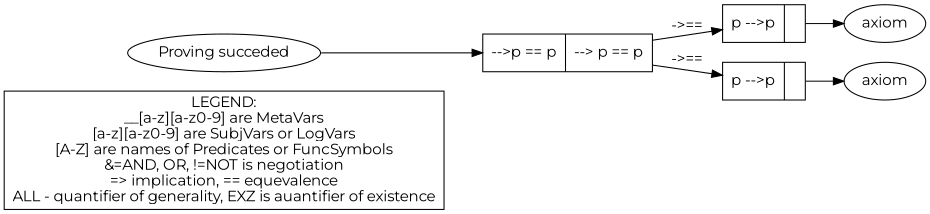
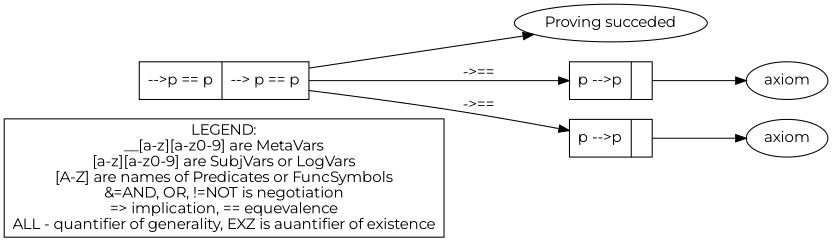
(397, 53) -> (416, 52)
